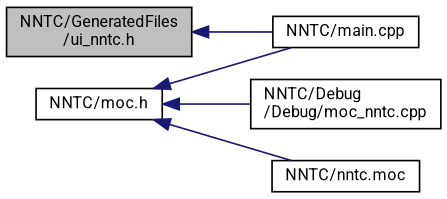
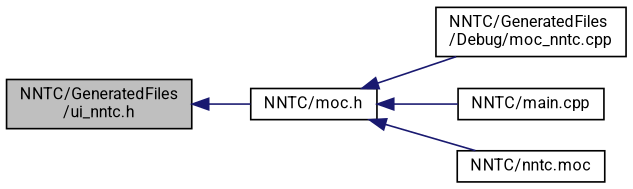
(241, 32) -> (230, 104)
(346, 104) -> (531, 32)
